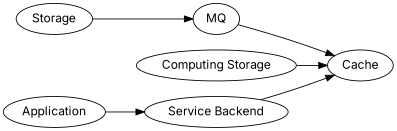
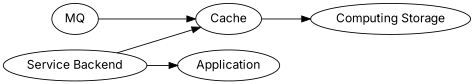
(54, 19) -> none
(308, 65) -> (282, 19)
(121, 112) -> (158, 65)
